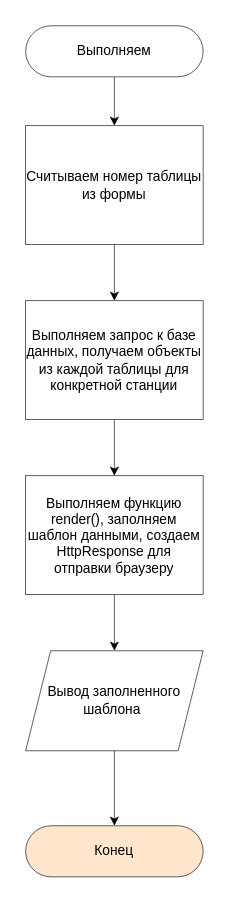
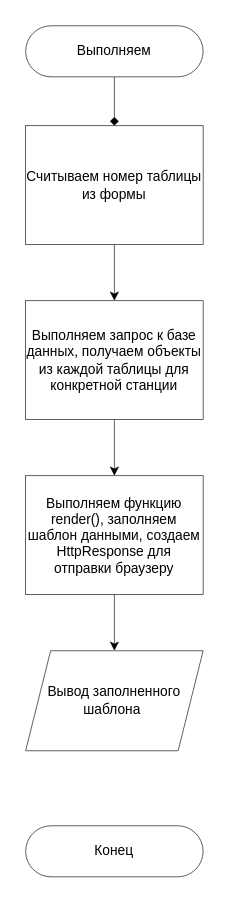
(114, 117) -> (114, 116)
(114, 785) -> none
(114, 851) -> (114, 851)
